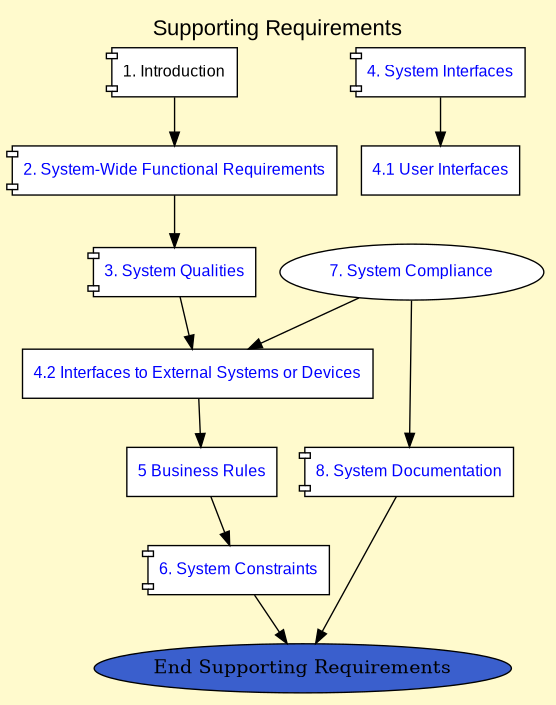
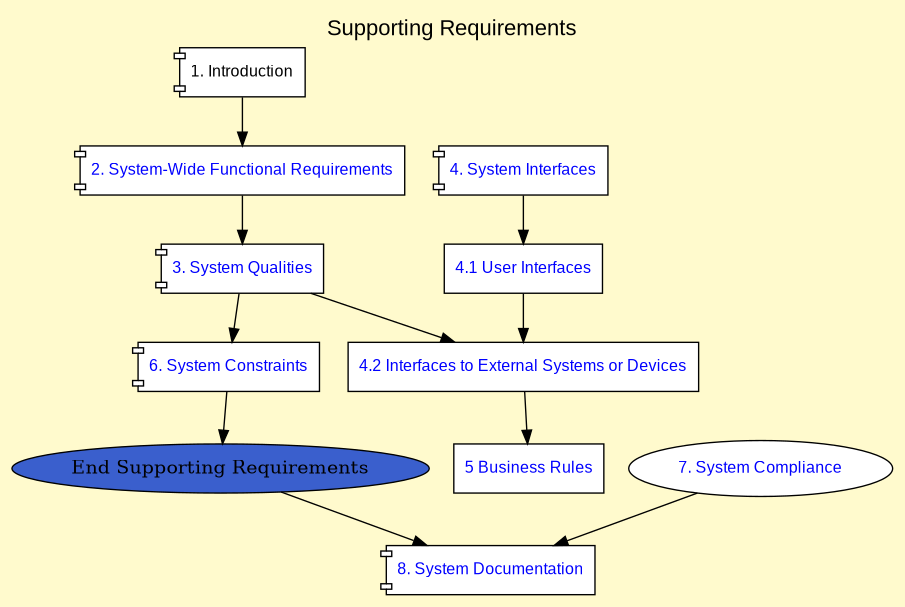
(310, 321) -> (523, 311)
(218, 515) -> (237, 311)
(359, 564) -> (347, 516)
